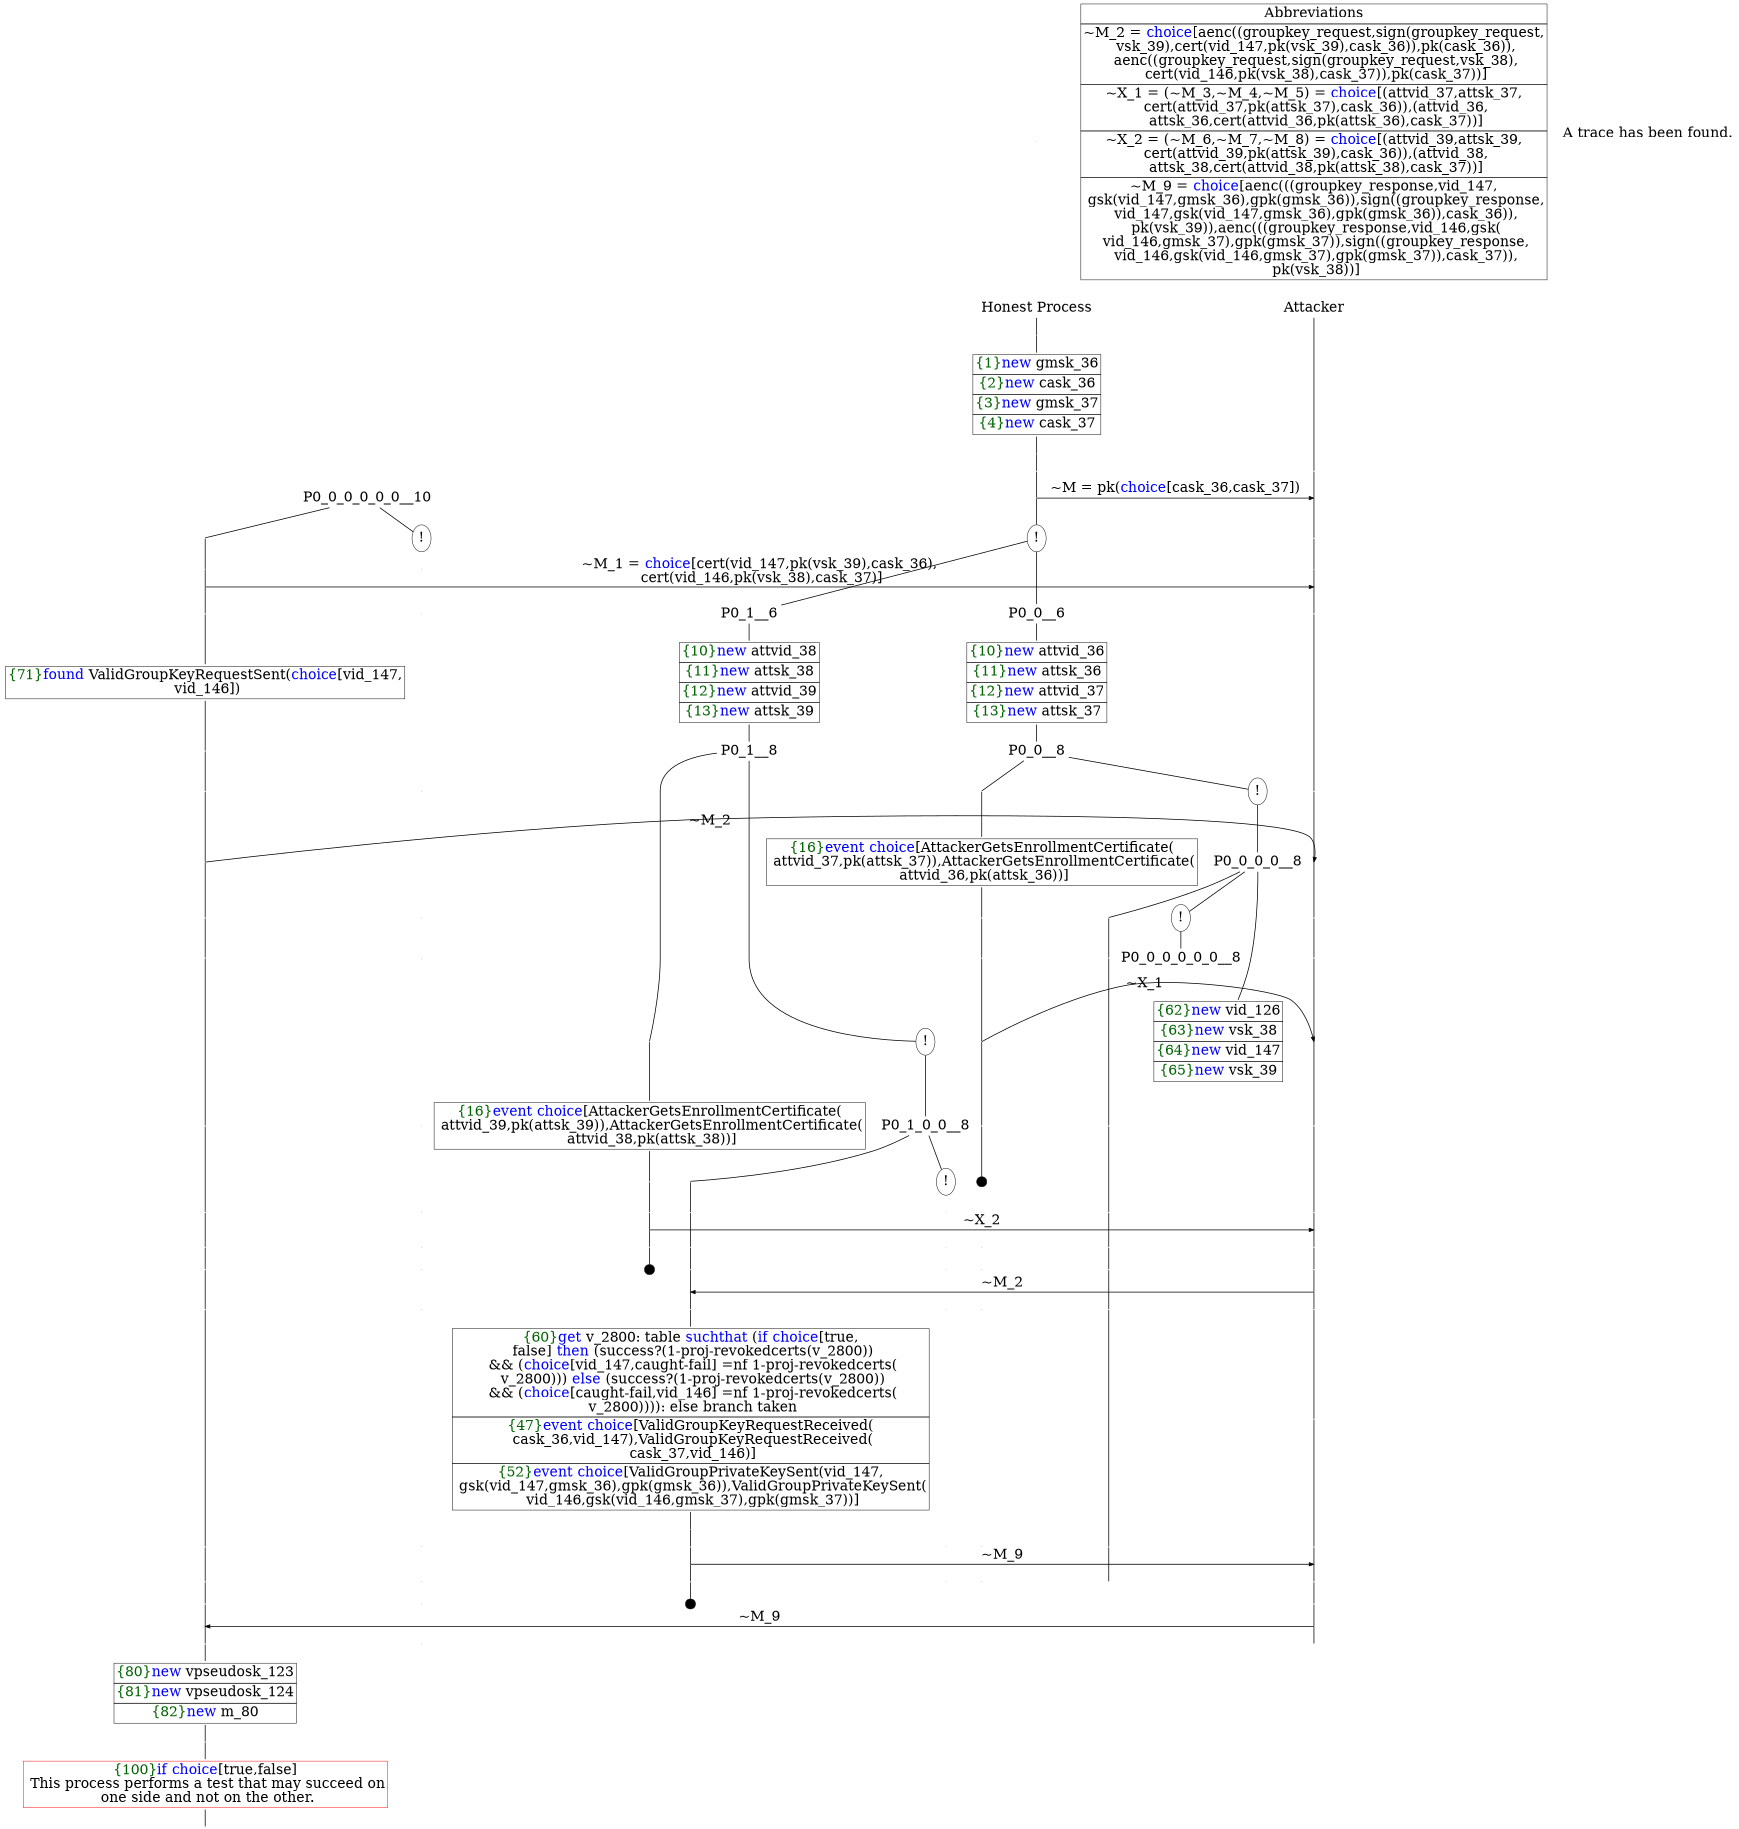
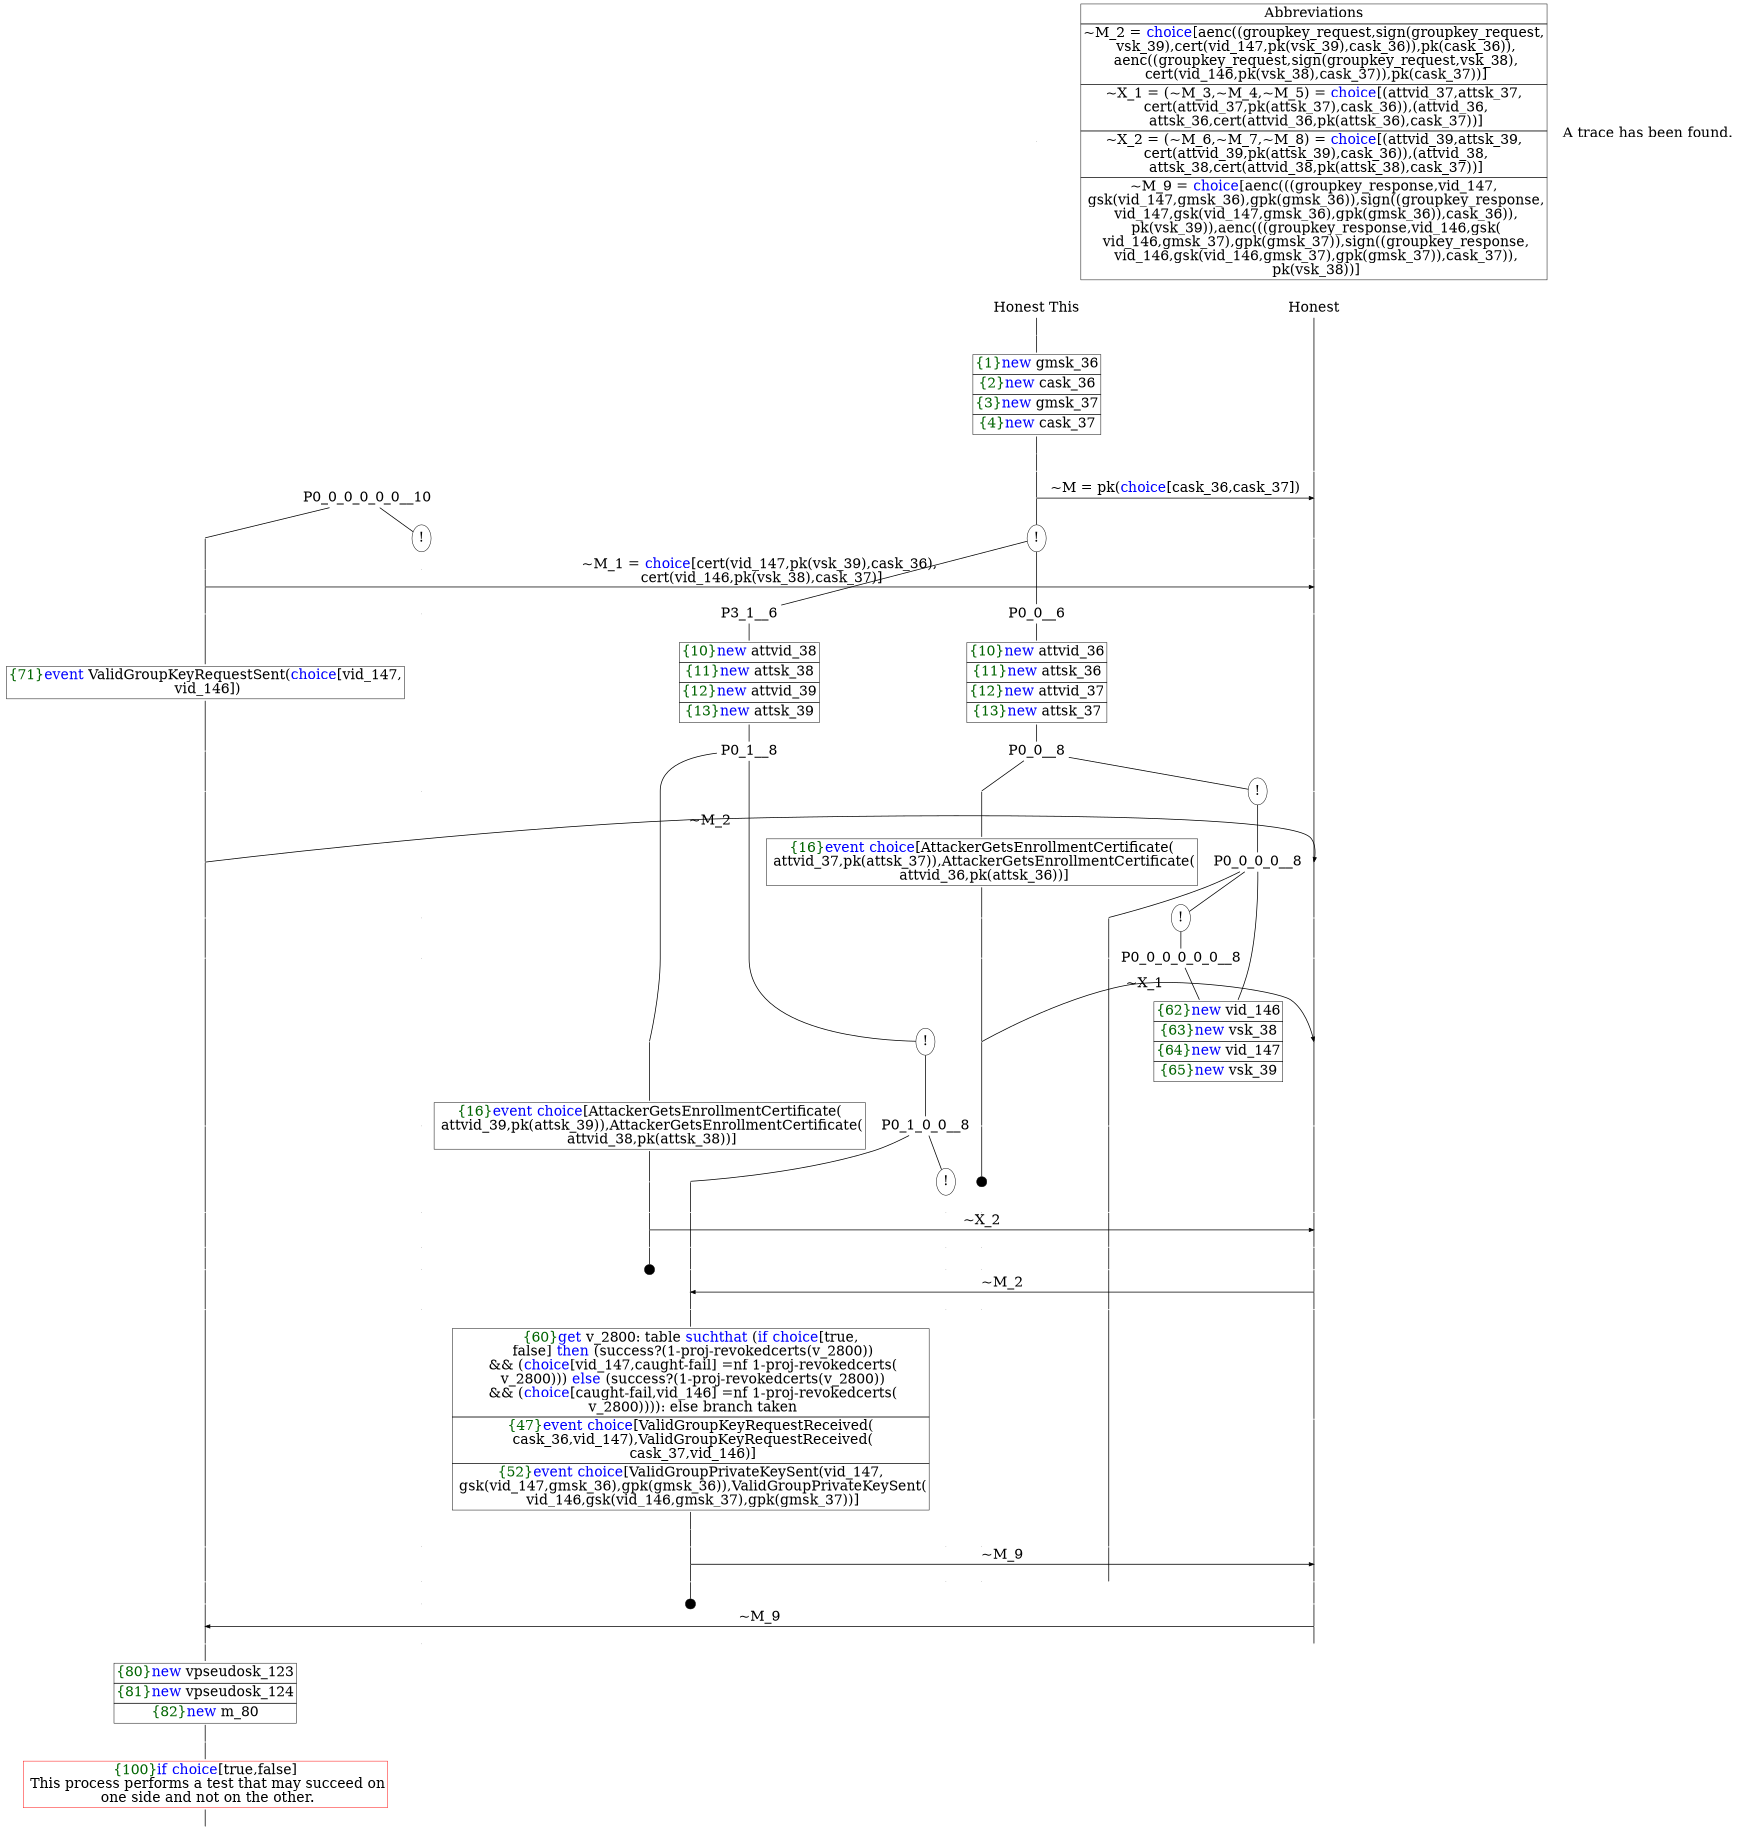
(1037, 308) -> (1037, 308)
(1314, 308) -> (1314, 308)
(749, 614) -> (749, 614)
(64, 675) -> (64, 675)
none -> (1193, 986)
(1253, 1011) -> (1253, 1011)
